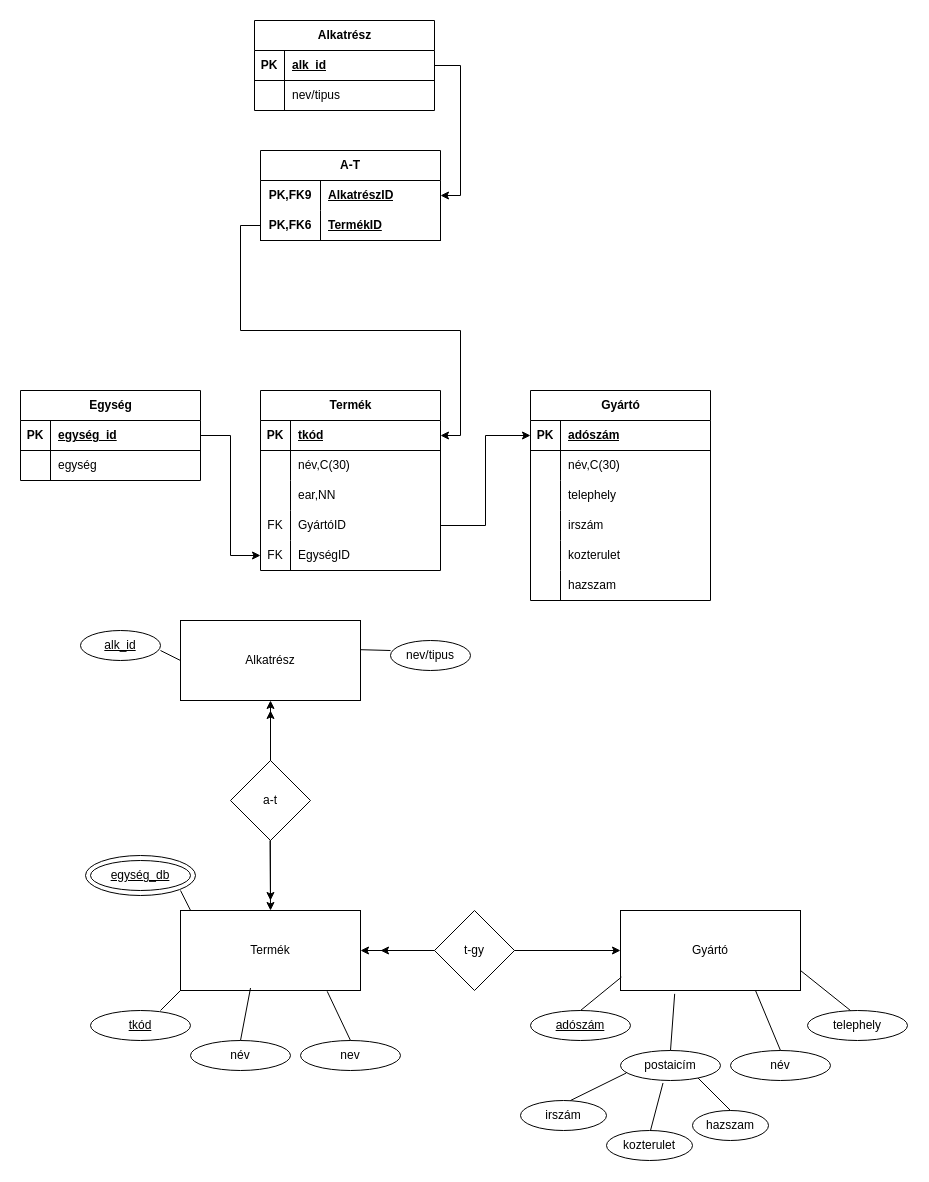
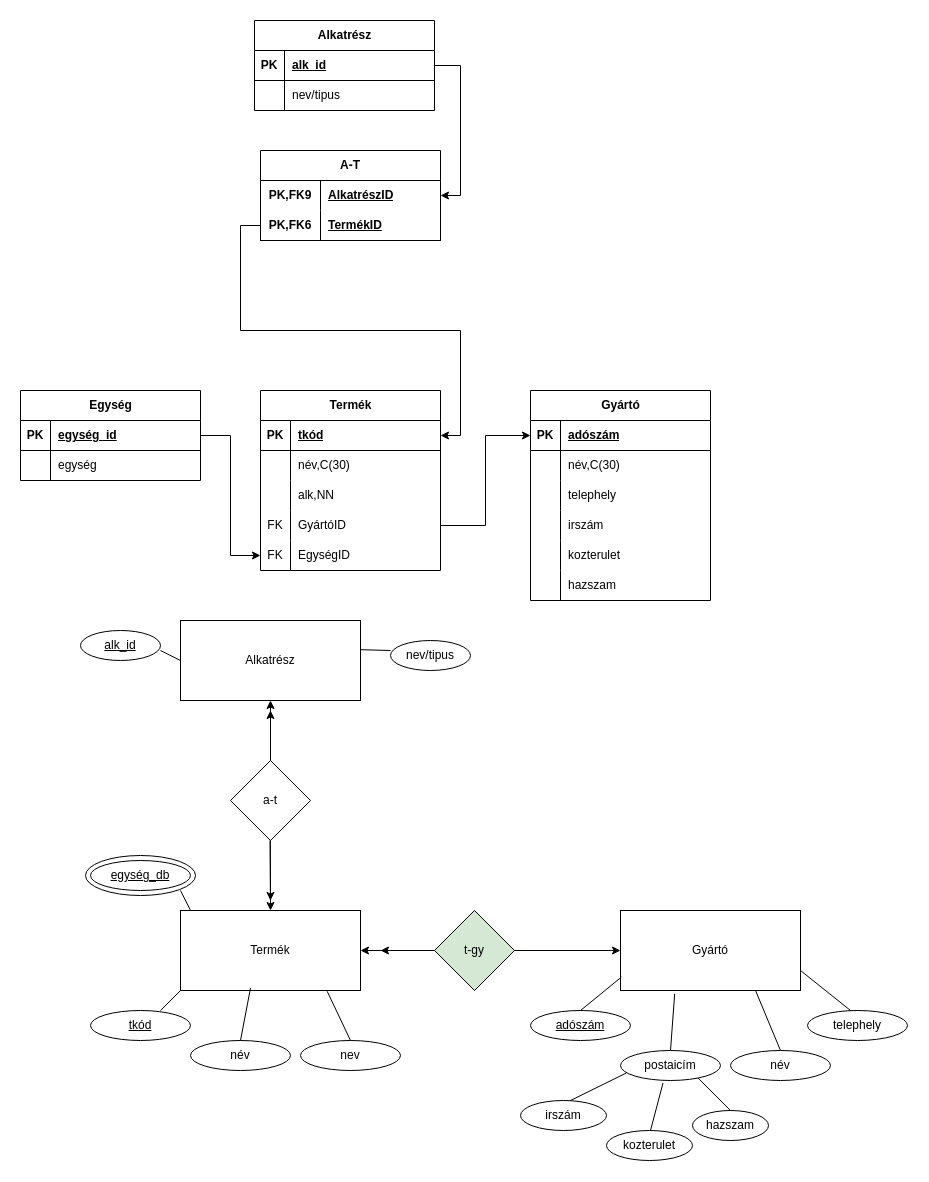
(317, 496) -> (316, 496)
(475, 951) -> (475, 951)
